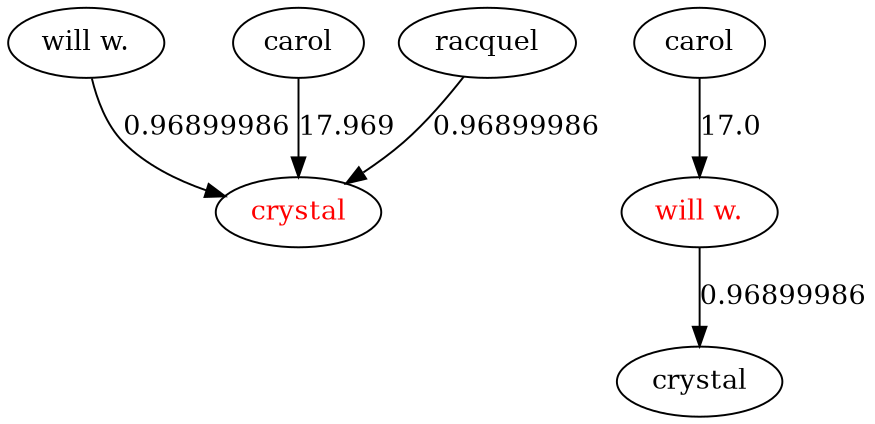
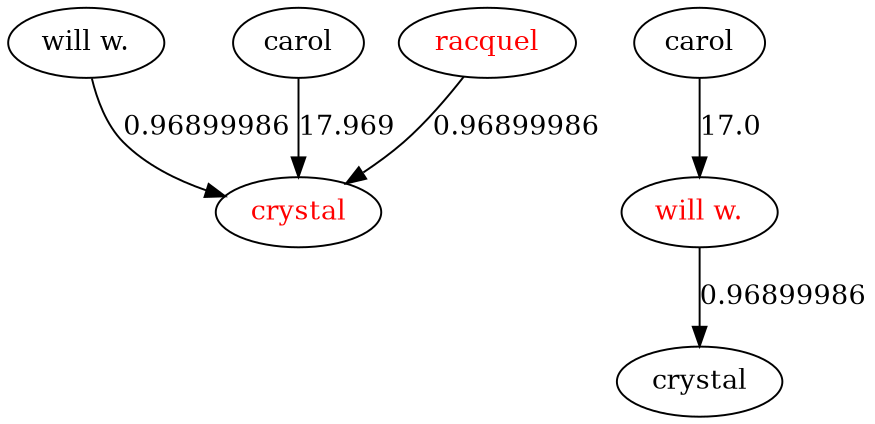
(487, 43) -> (487, 43)
